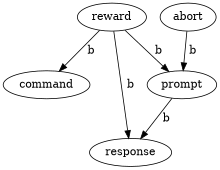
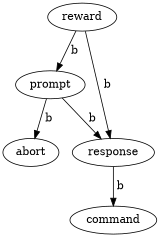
(185, 47) -> (42, 115)
(82, 48) -> (113, 182)
